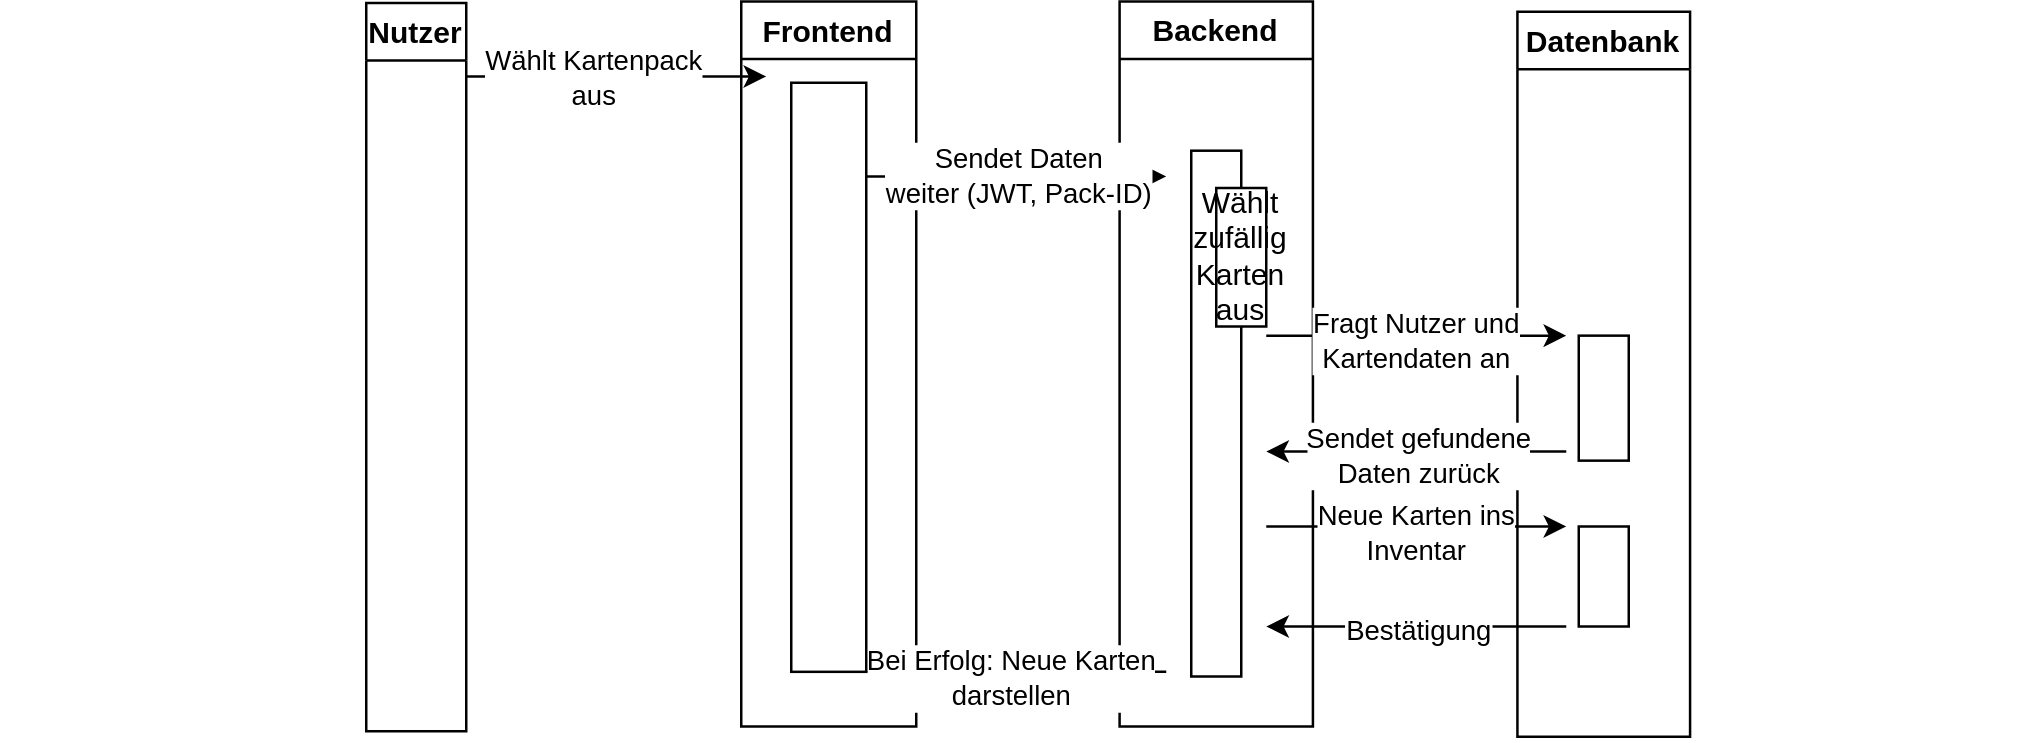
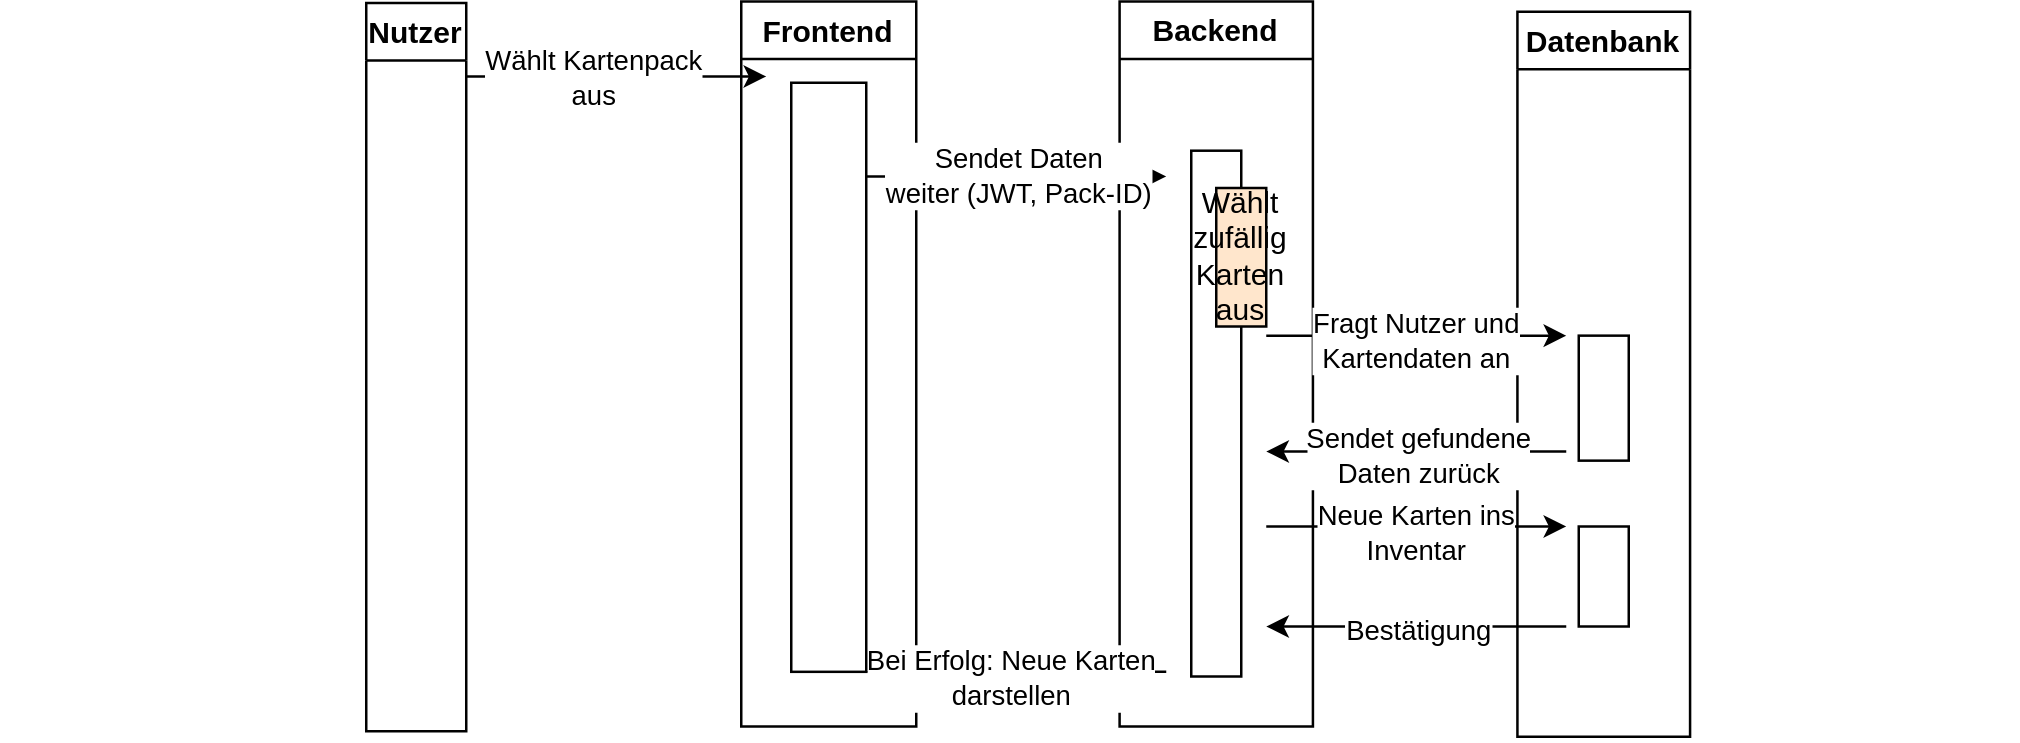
(1241, 257) -> (1241, 257)
